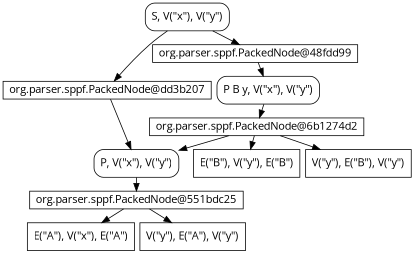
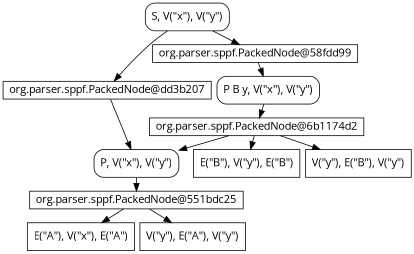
(255, 54) -> (255, 54)
(257, 127) -> (257, 127)
